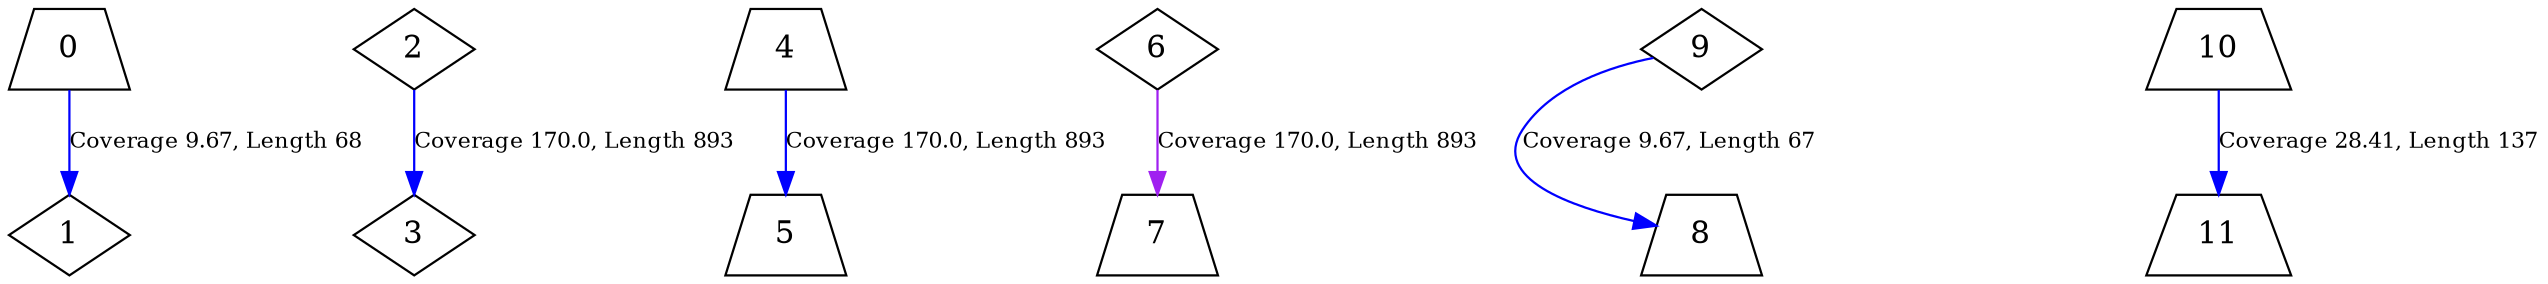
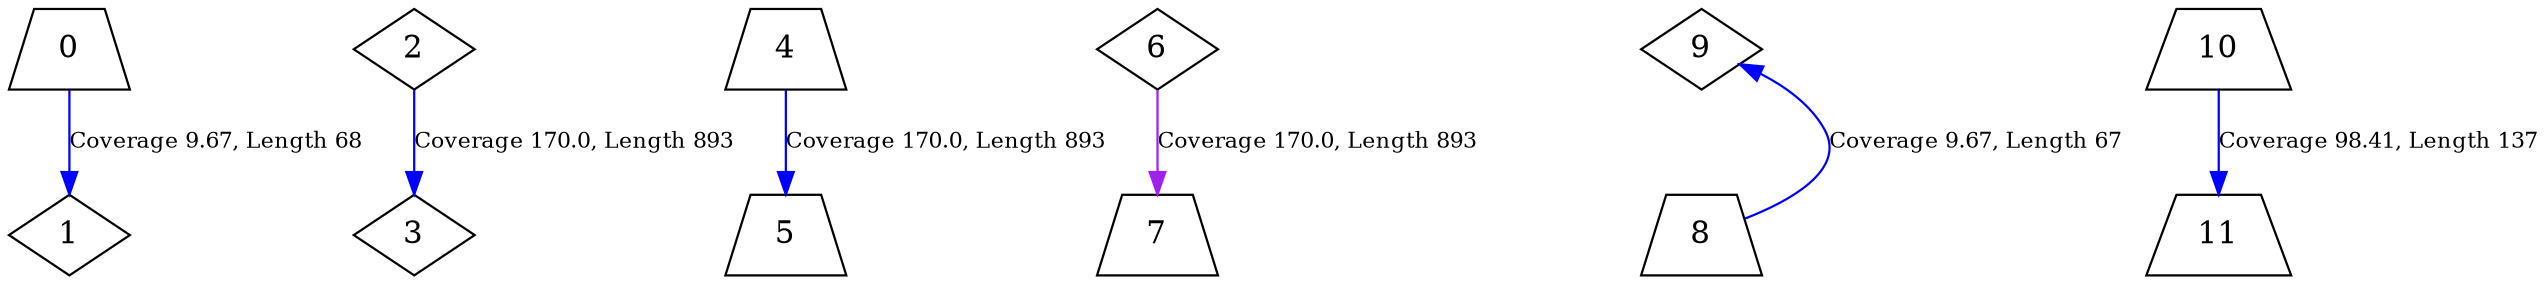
(1520, 137) -> (1828, 153)
(2379, 142) -> (2379, 142)
